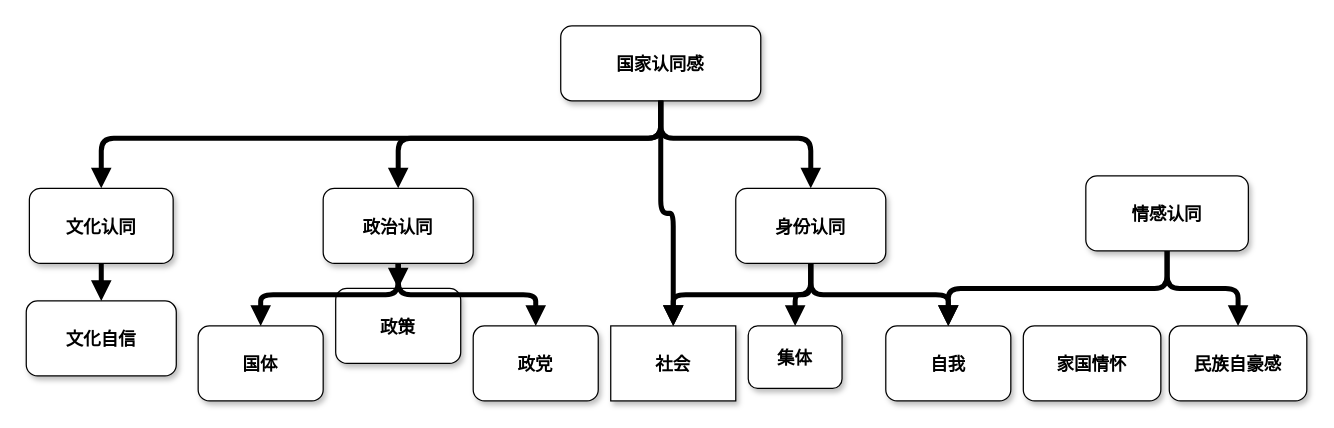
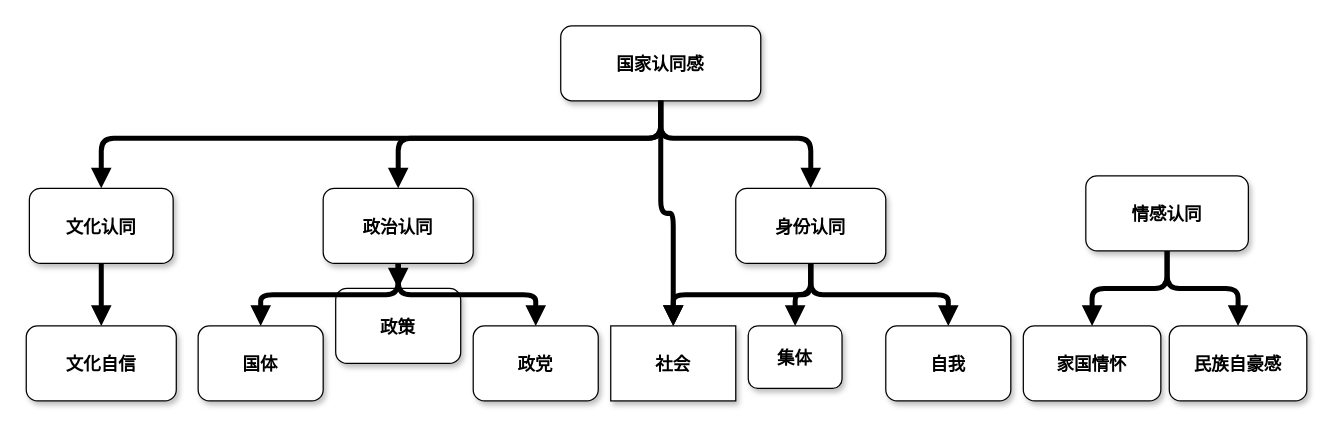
(1026, 288) -> (1092, 298)
(101, 338) -> (101, 363)
